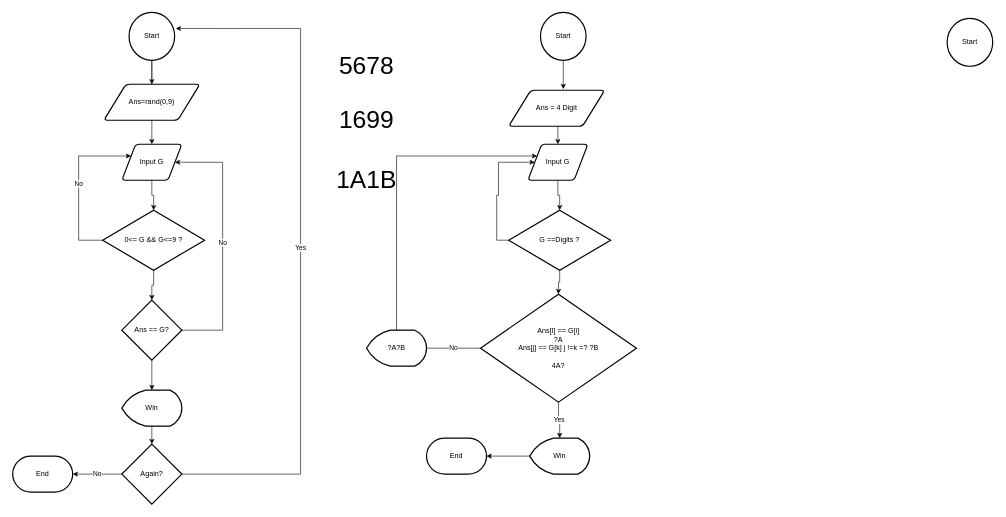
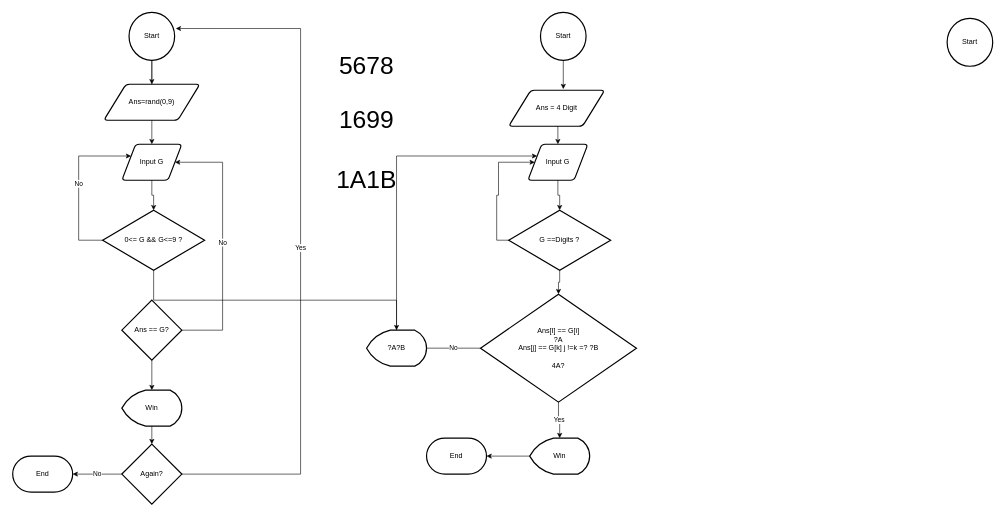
(152, 289) -> (153, 292)
